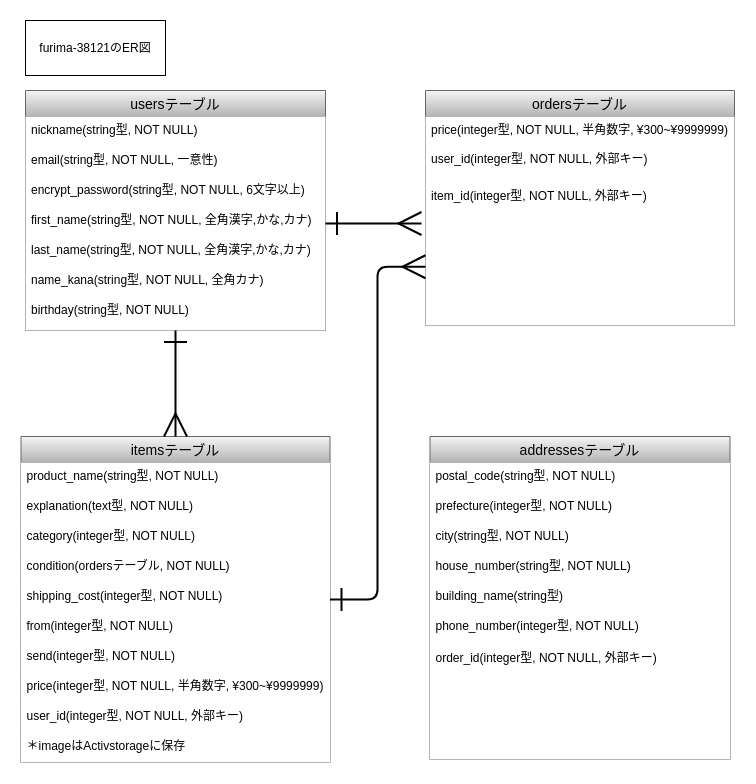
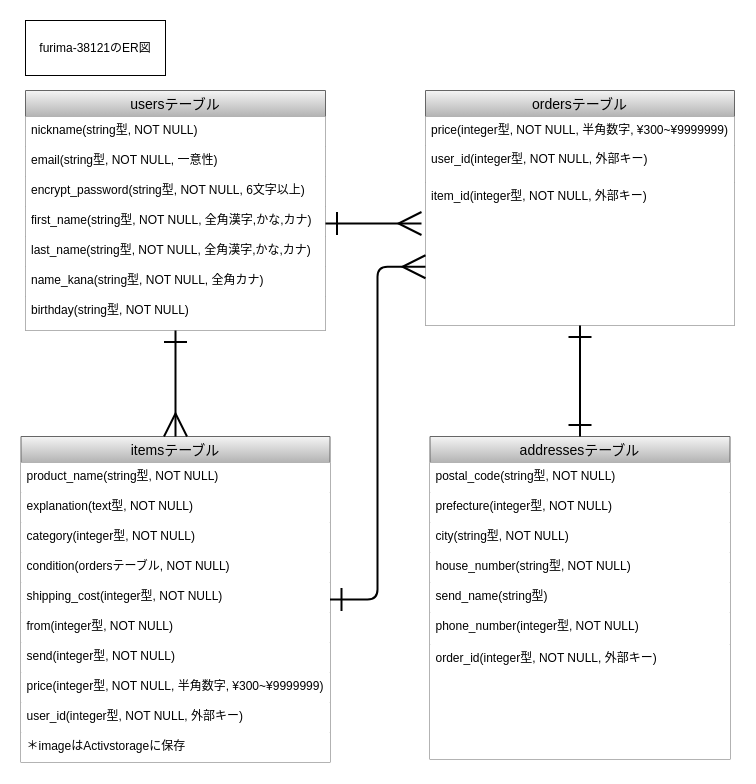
none -> (580, 382)
(506, 596) -> (497, 596)
